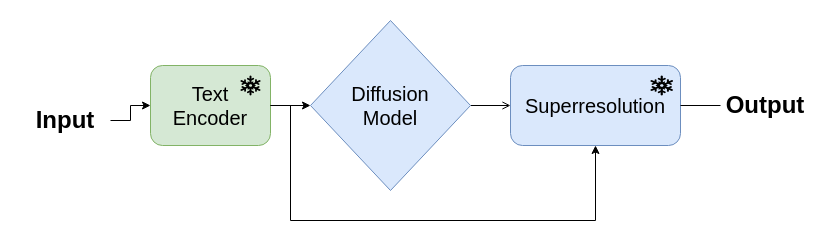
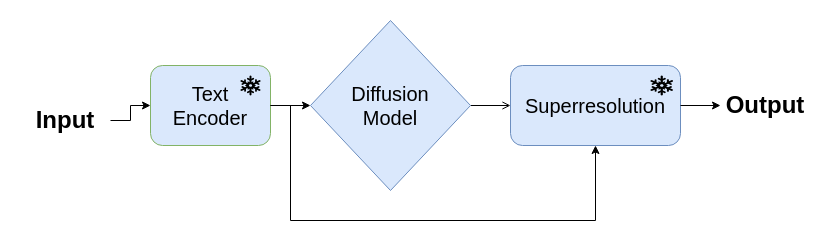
(211, 106) -> (211, 106)
(714, 106) -> (712, 106)
